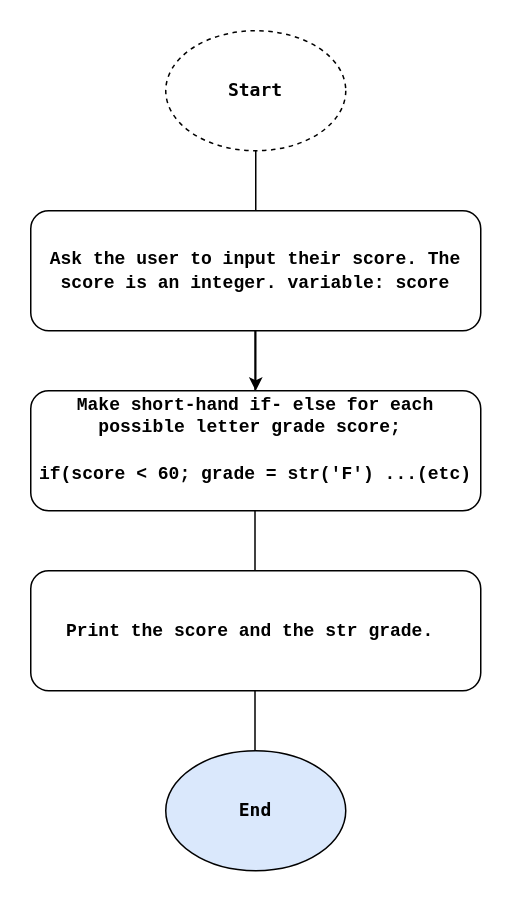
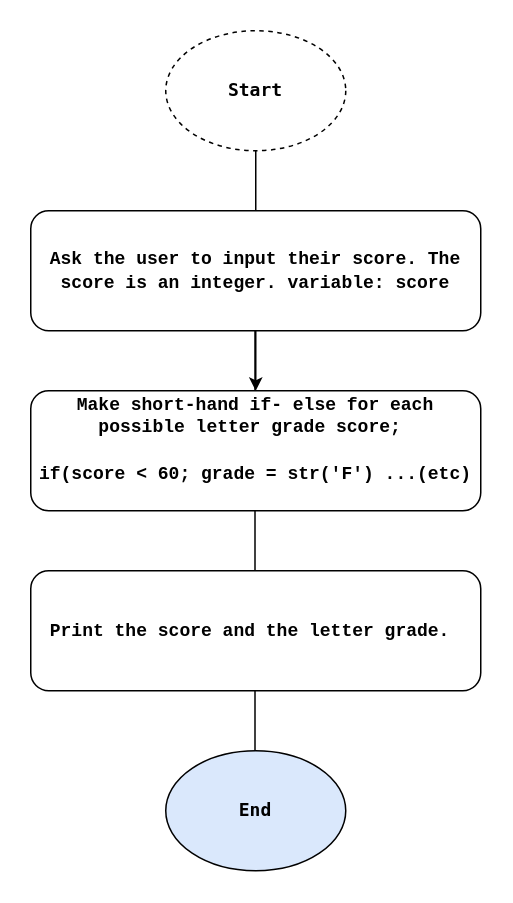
(256, 631) -> (256, 631)
